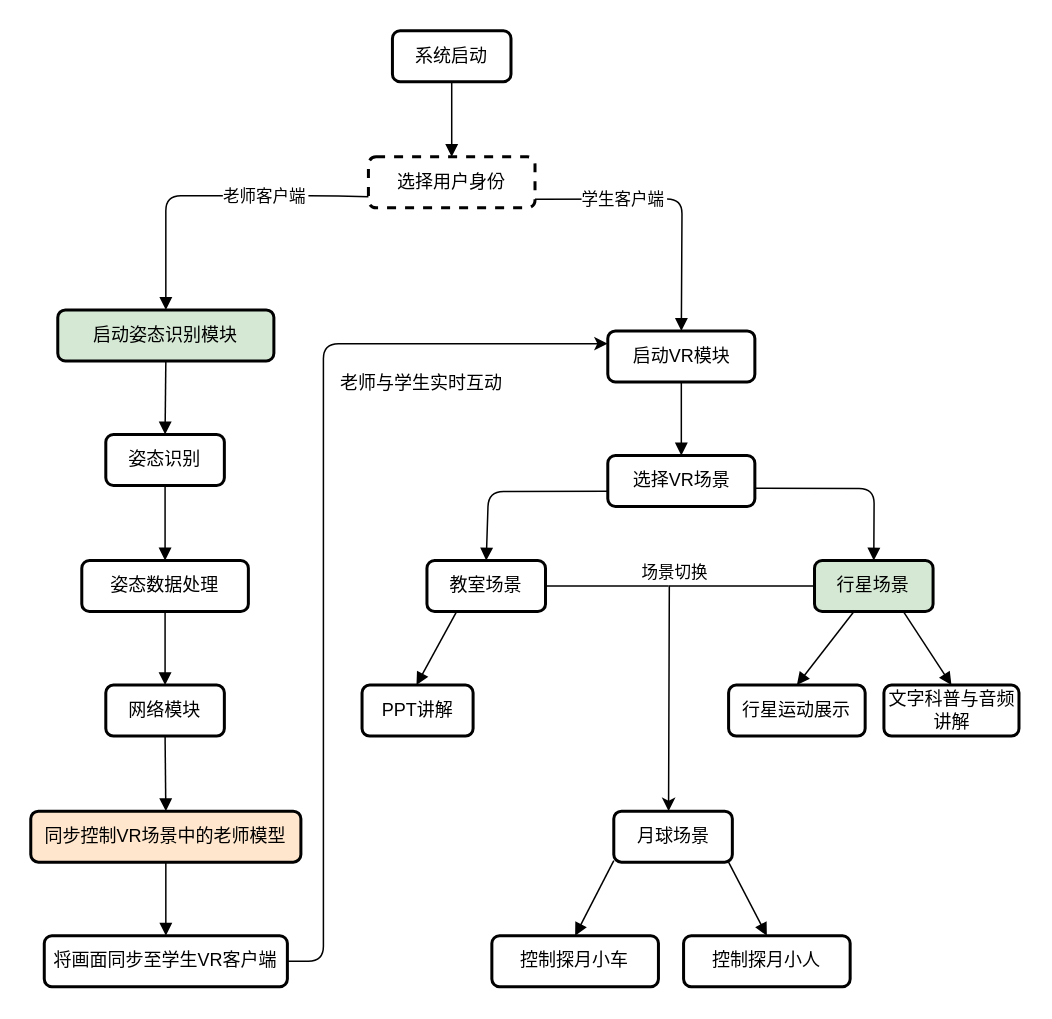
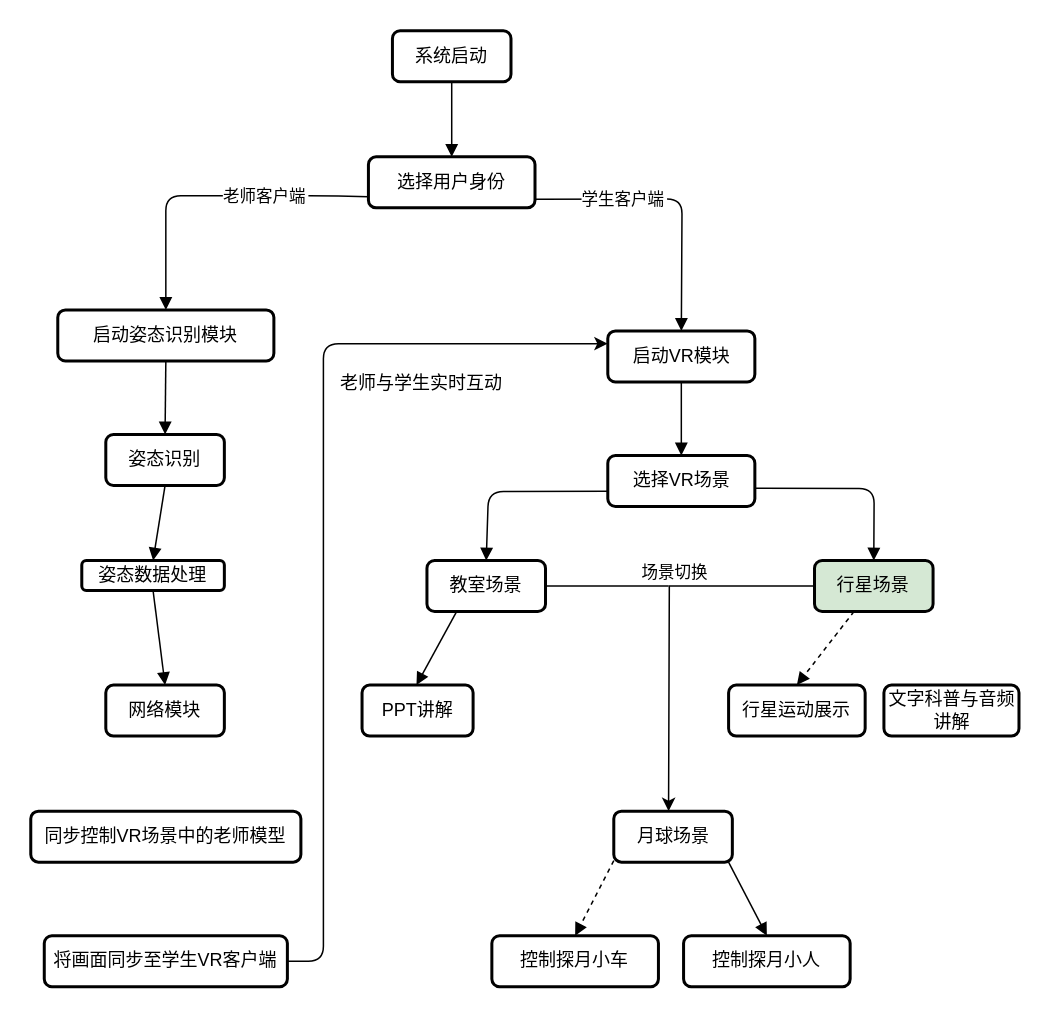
(452, 182) -> (452, 182)
(166, 335) -> (166, 335)
(165, 586) -> (153, 575)
(924, 643) -> none
(828, 644) -> (828, 644)
(165, 768) -> none
(166, 836) -> (166, 836)
(166, 893) -> none
(597, 893) -> (597, 893)
